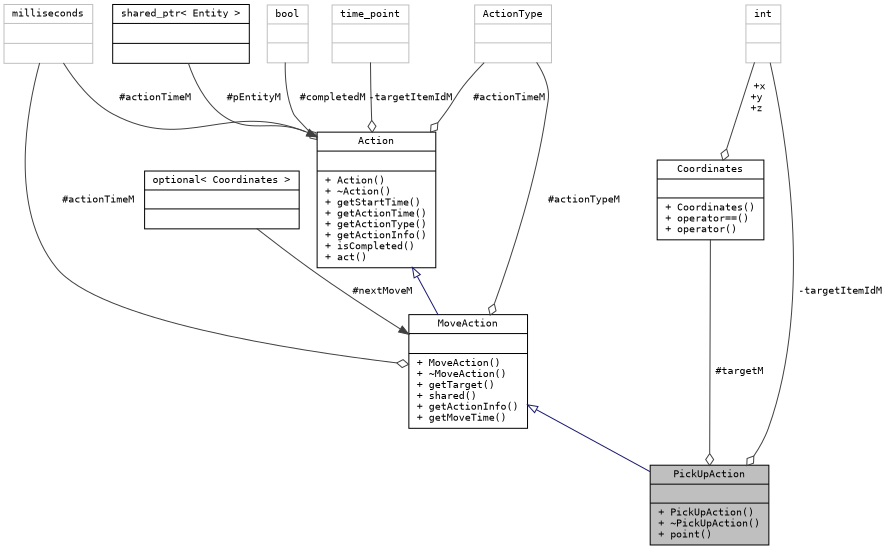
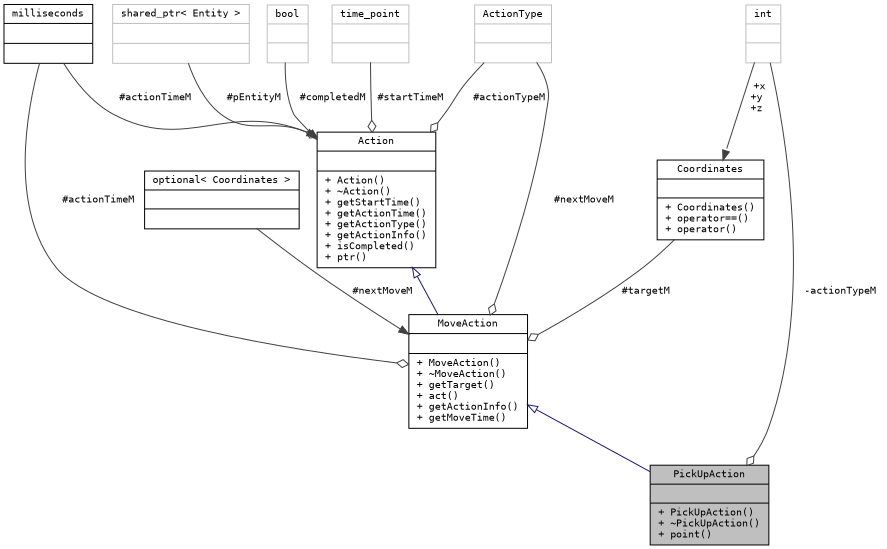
(48, 34) -> (48, 34)
(181, 34) -> (181, 34)
(408, 98) -> (408, 98)
(507, 98) -> (507, 98)
(289, 100) -> (289, 100)
(741, 105) -> (741, 105)
(223, 115) -> (223, 115)
(581, 200) -> (581, 200)
(347, 257) -> (347, 257)
(838, 291) -> (838, 291)
(710, 346) -> (610, 291)
(447, 396) -> (438, 396)
